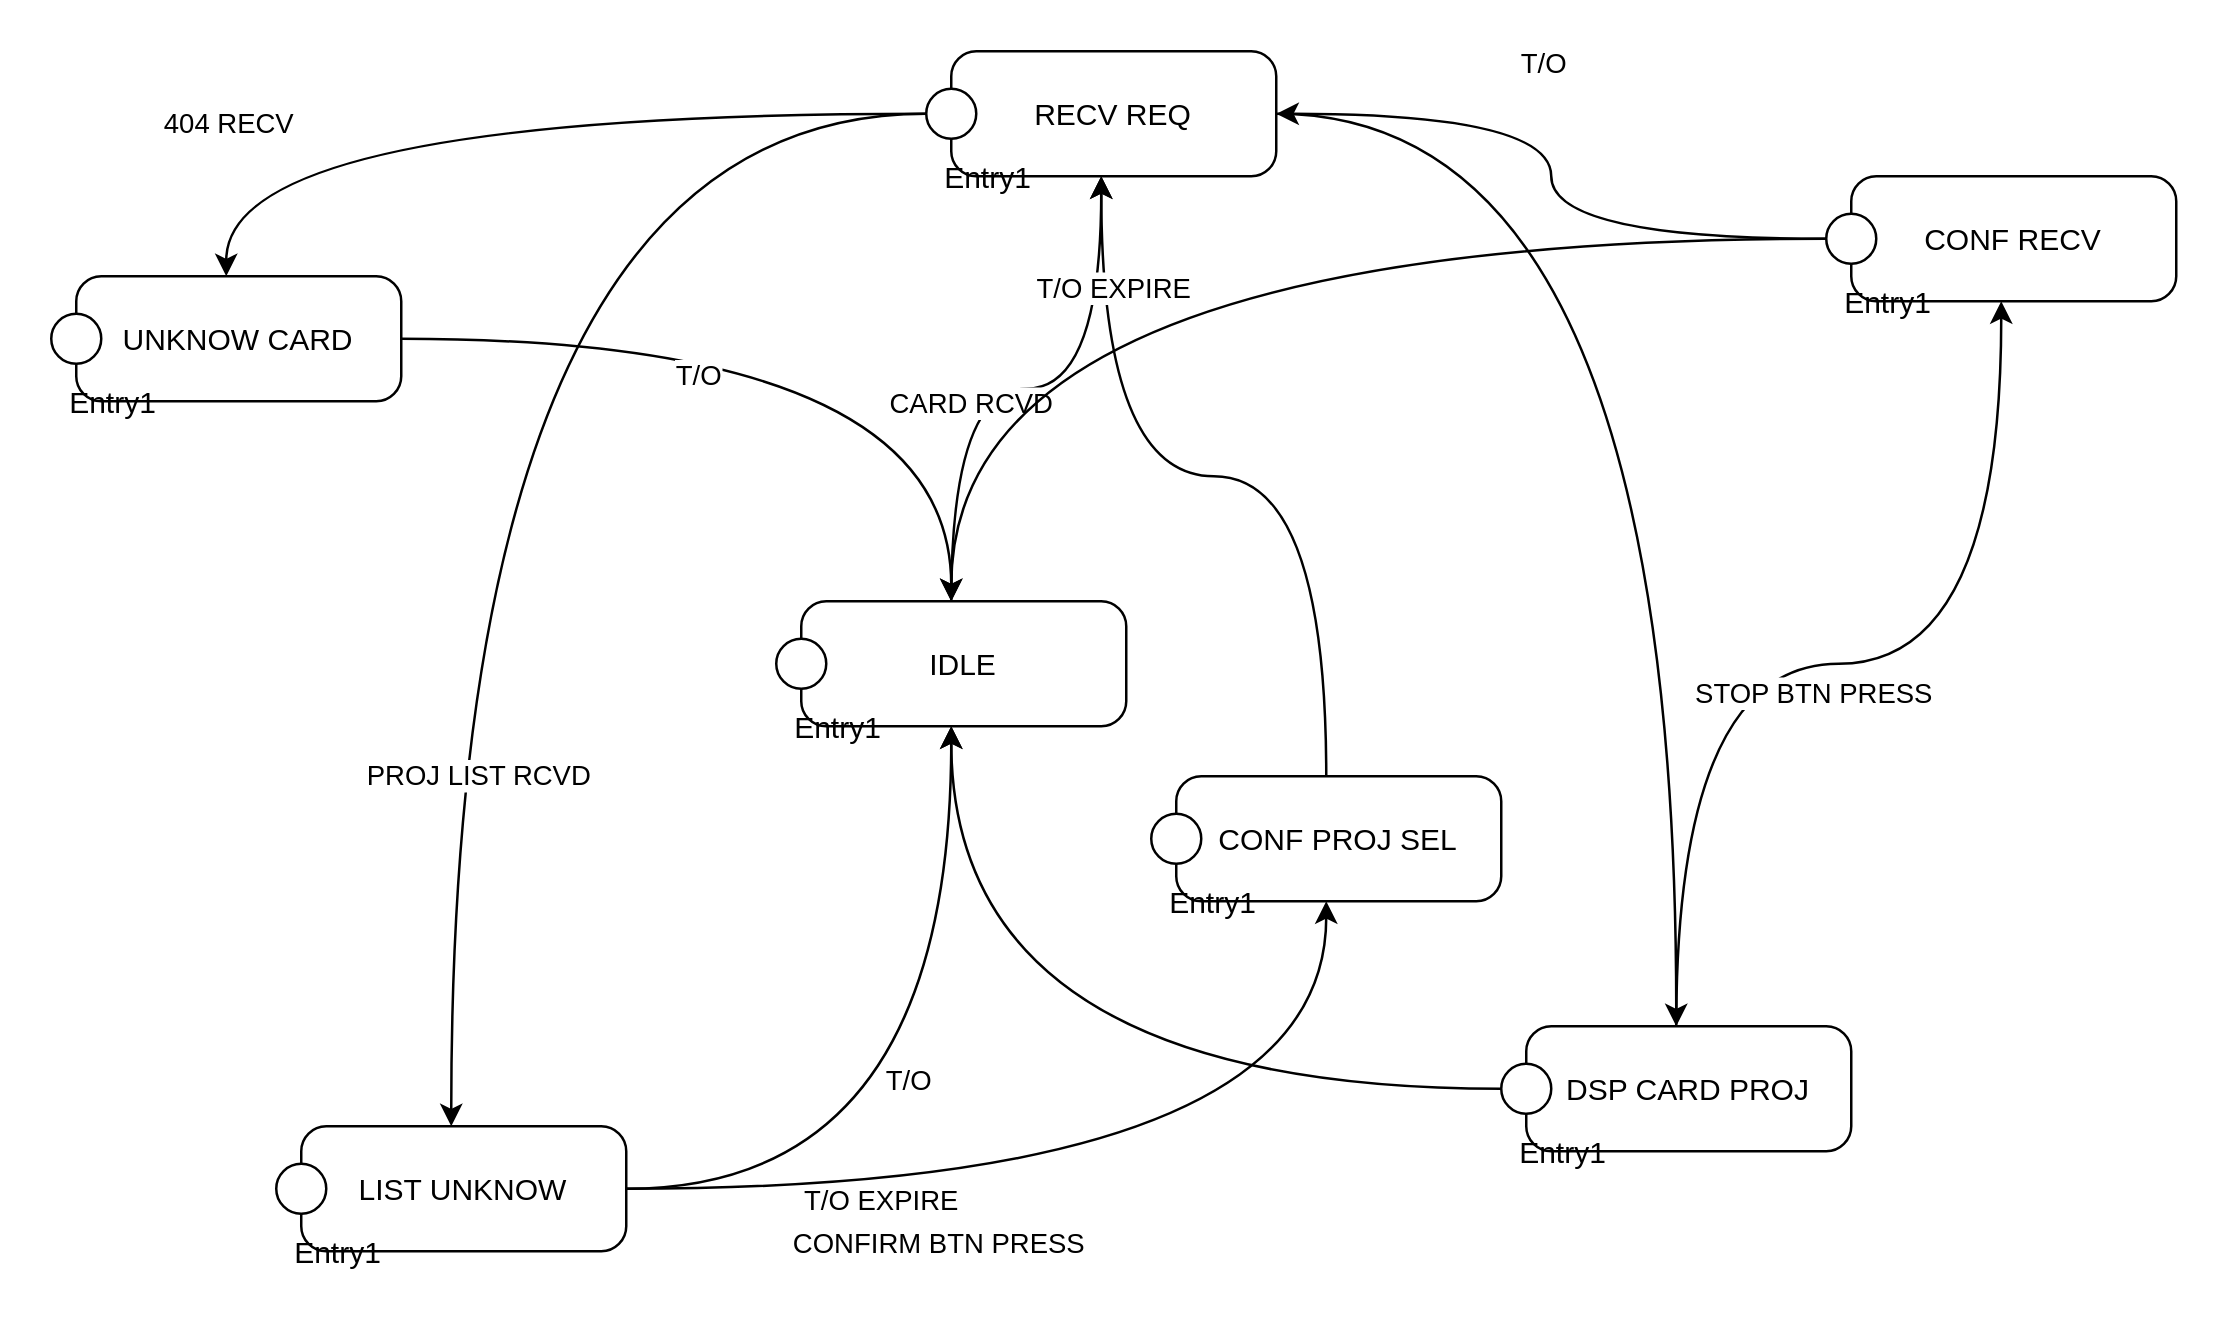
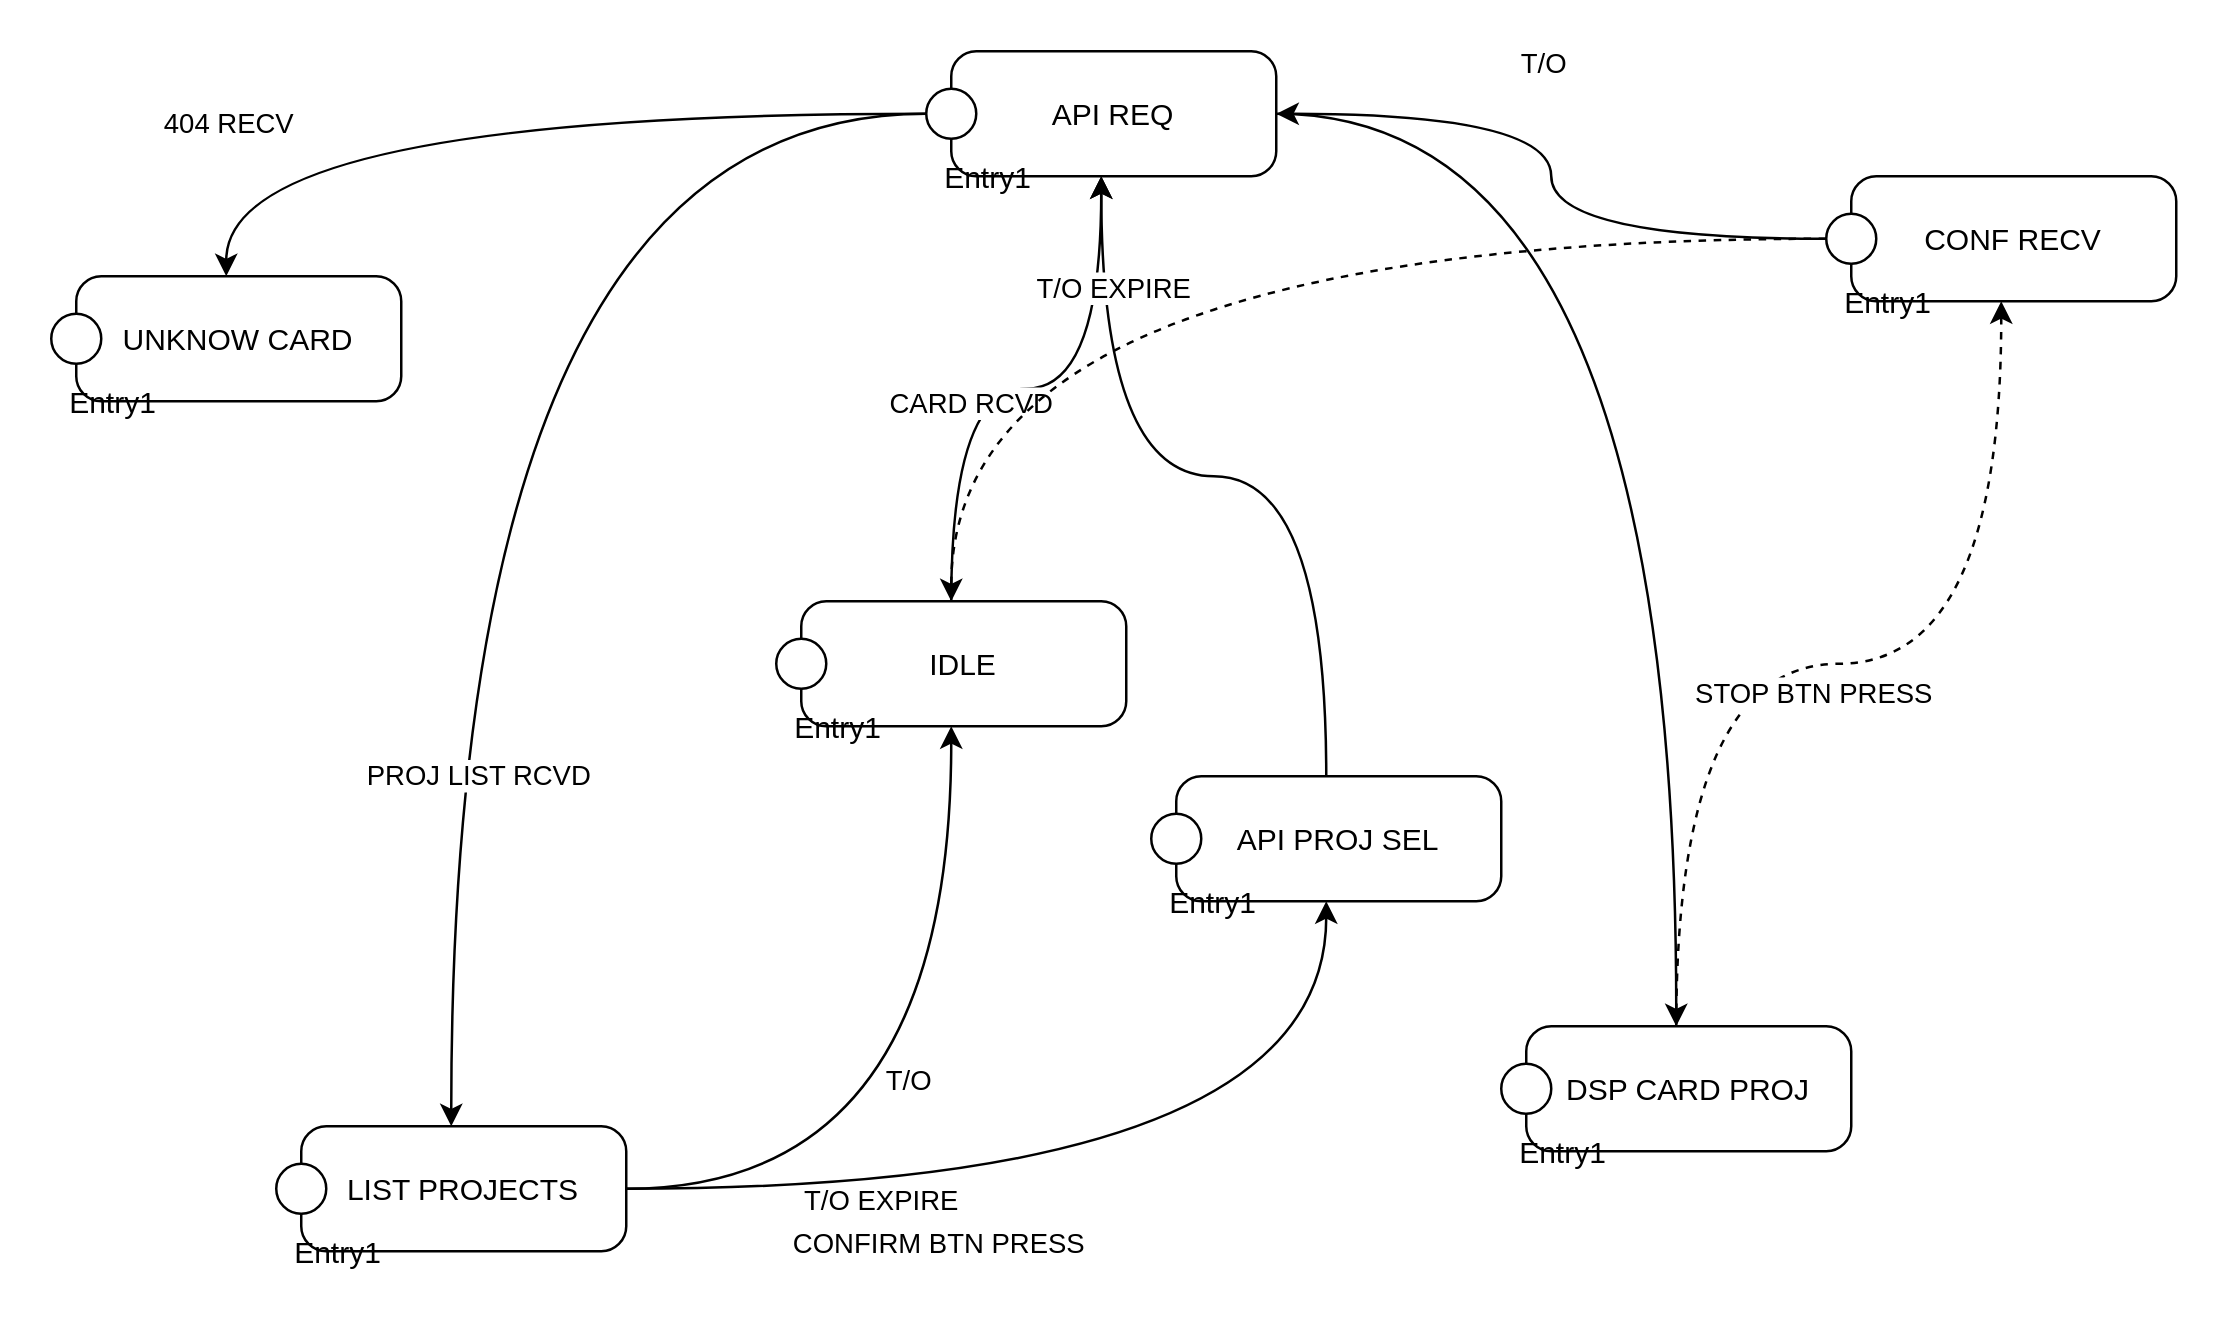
(1113, 115) -> (1113, 115)
(1317, 283) -> (1317, 283)
(851, 421) -> none
(1968, 559) -> (1968, 559)
(1338, 840) -> (1338, 840)
(1045, 968) -> none
(463, 1190) -> (463, 1190)
